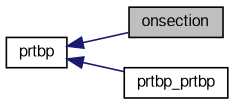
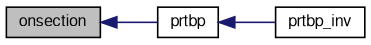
(106, 38) -> (137, 22)
(176, 83) -> (320, 22)
